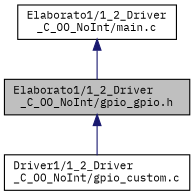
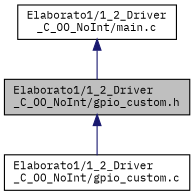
(97, 97) -> (97, 97)
(97, 173) -> (97, 173)
